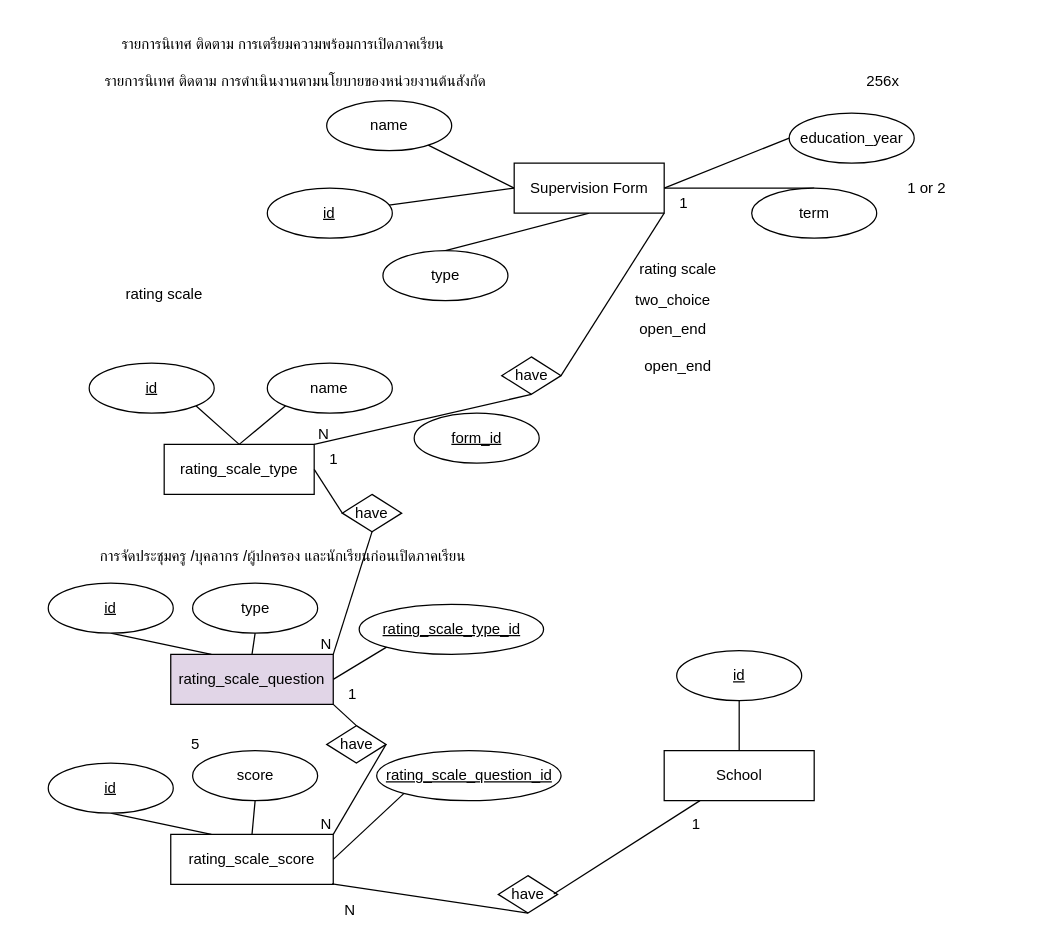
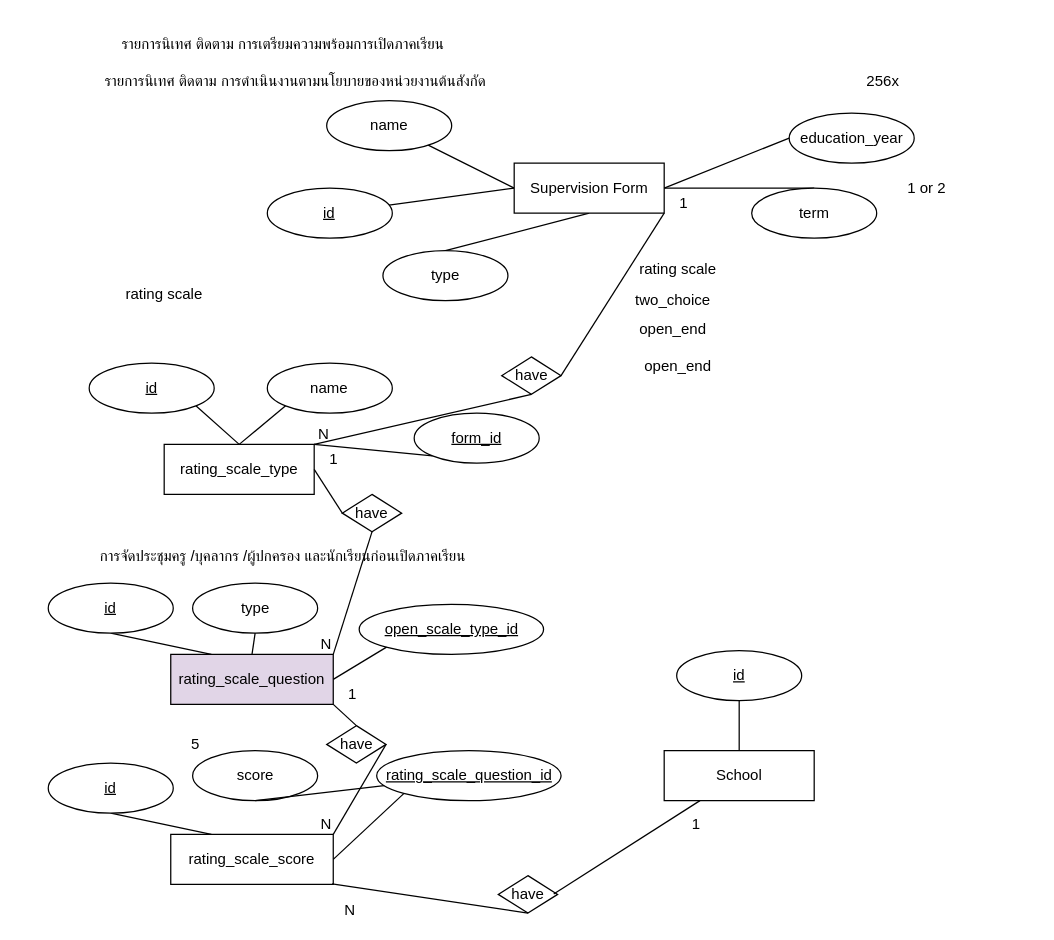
none -> (374, 450)
(452, 629) -> (452, 629)
(253, 817) -> (319, 793)
